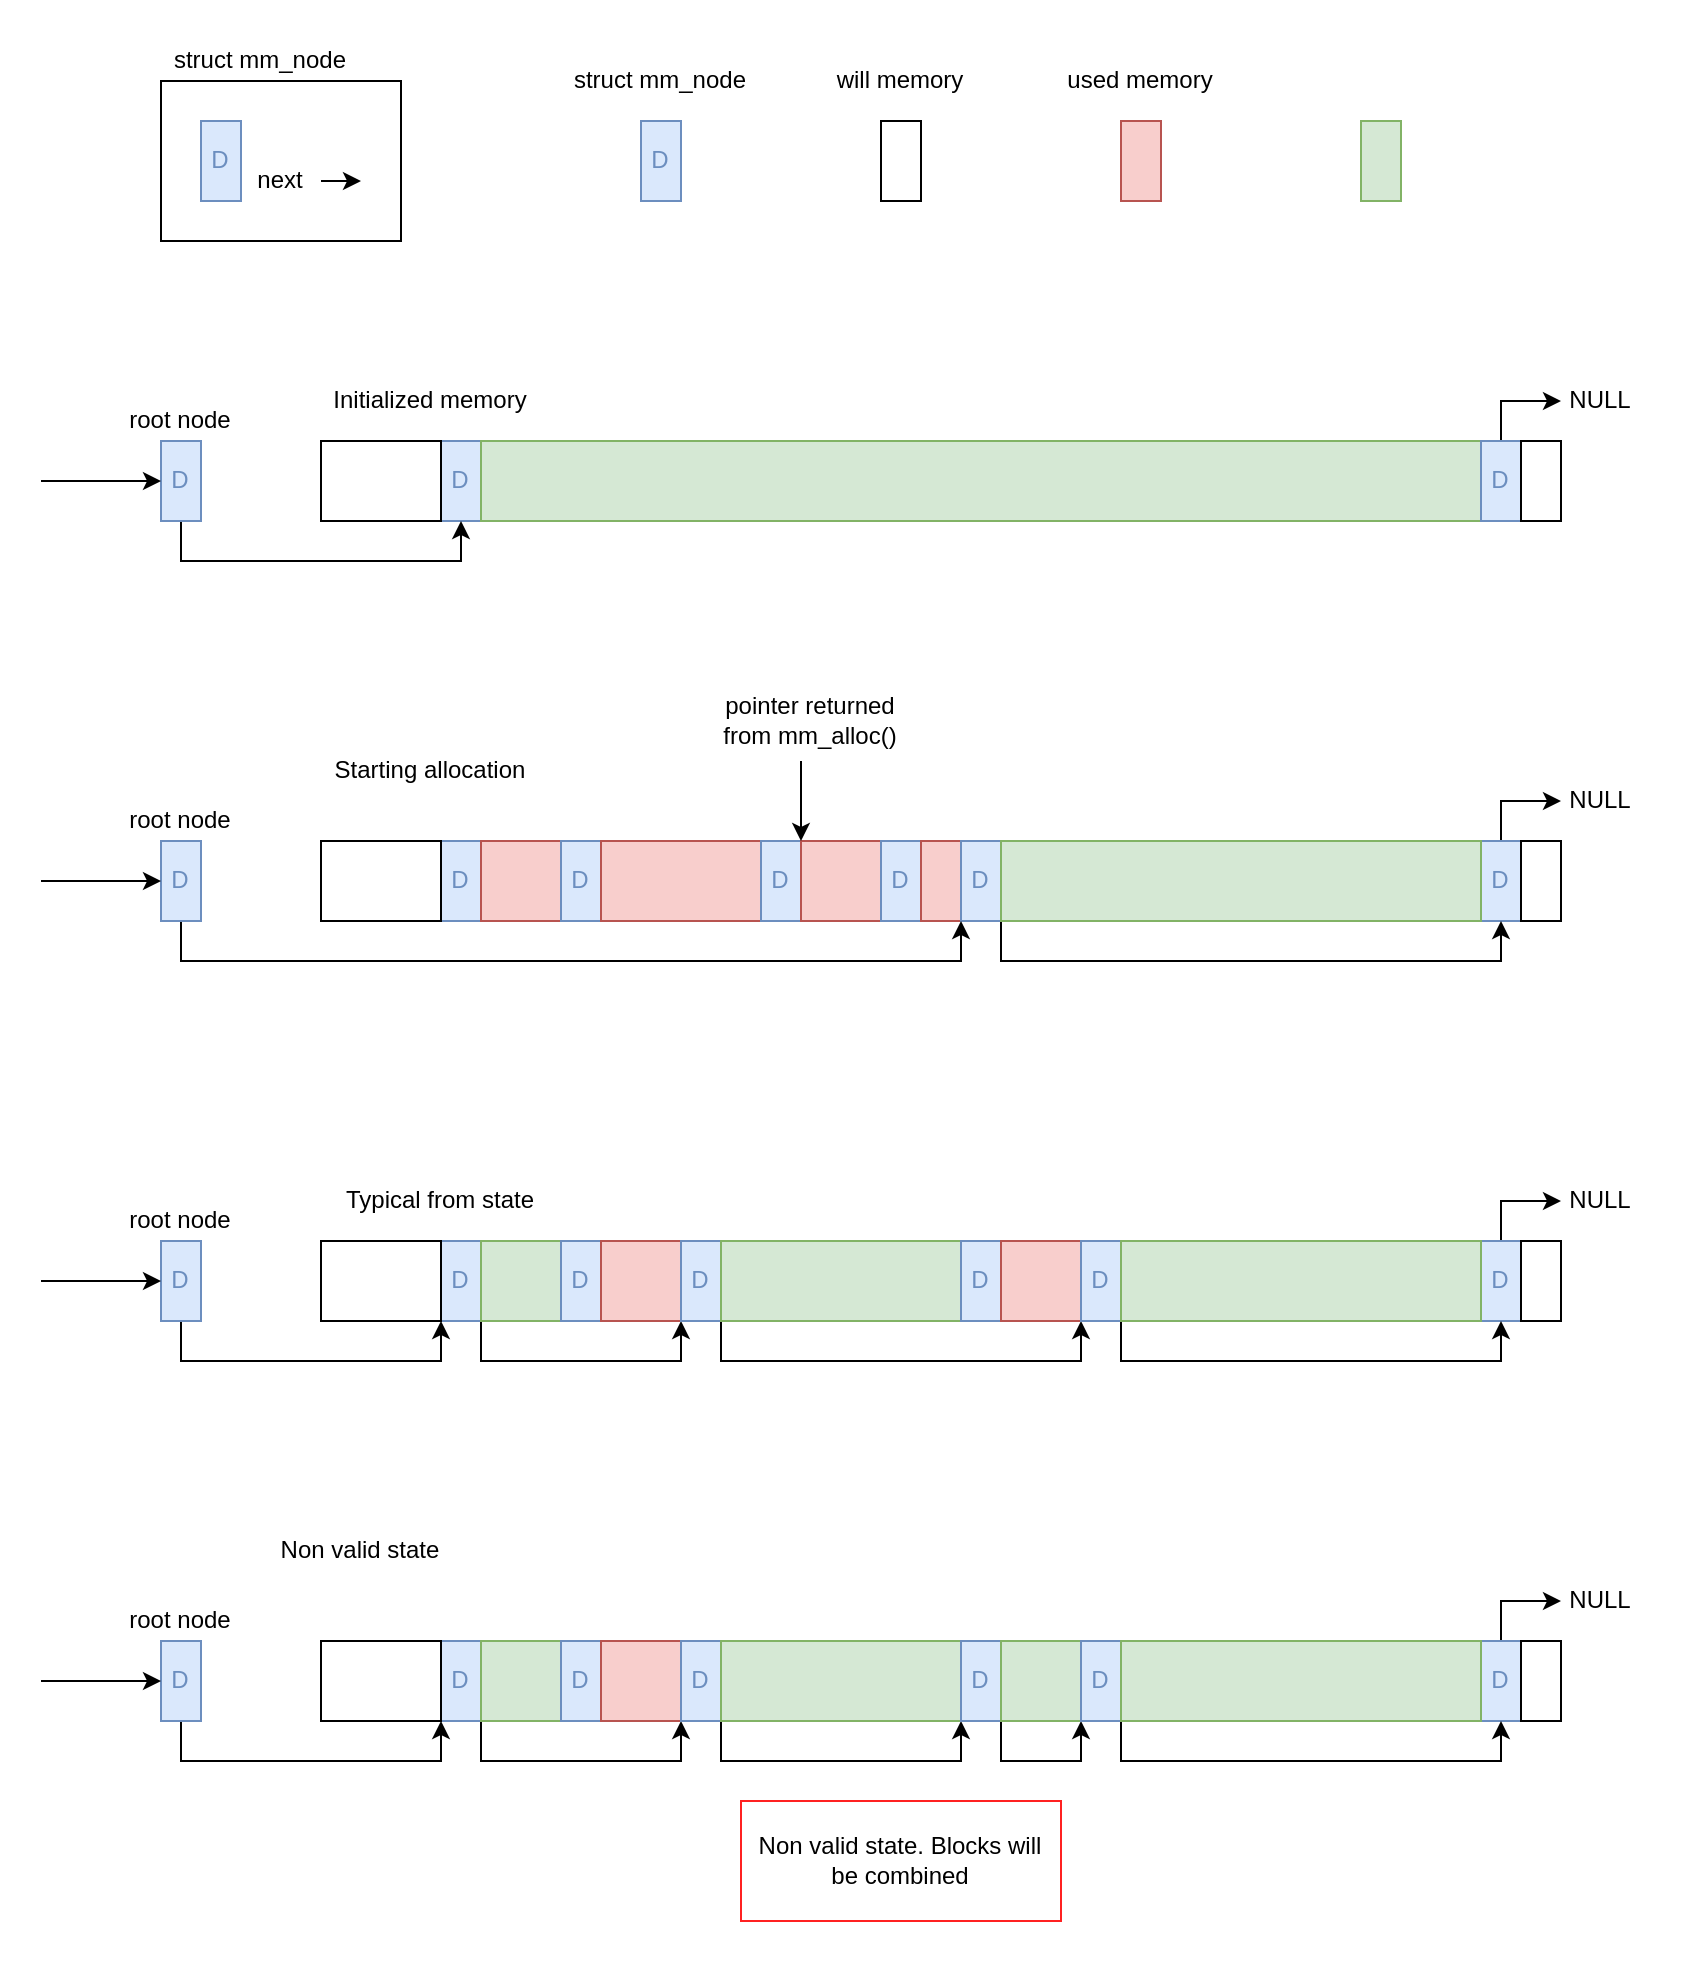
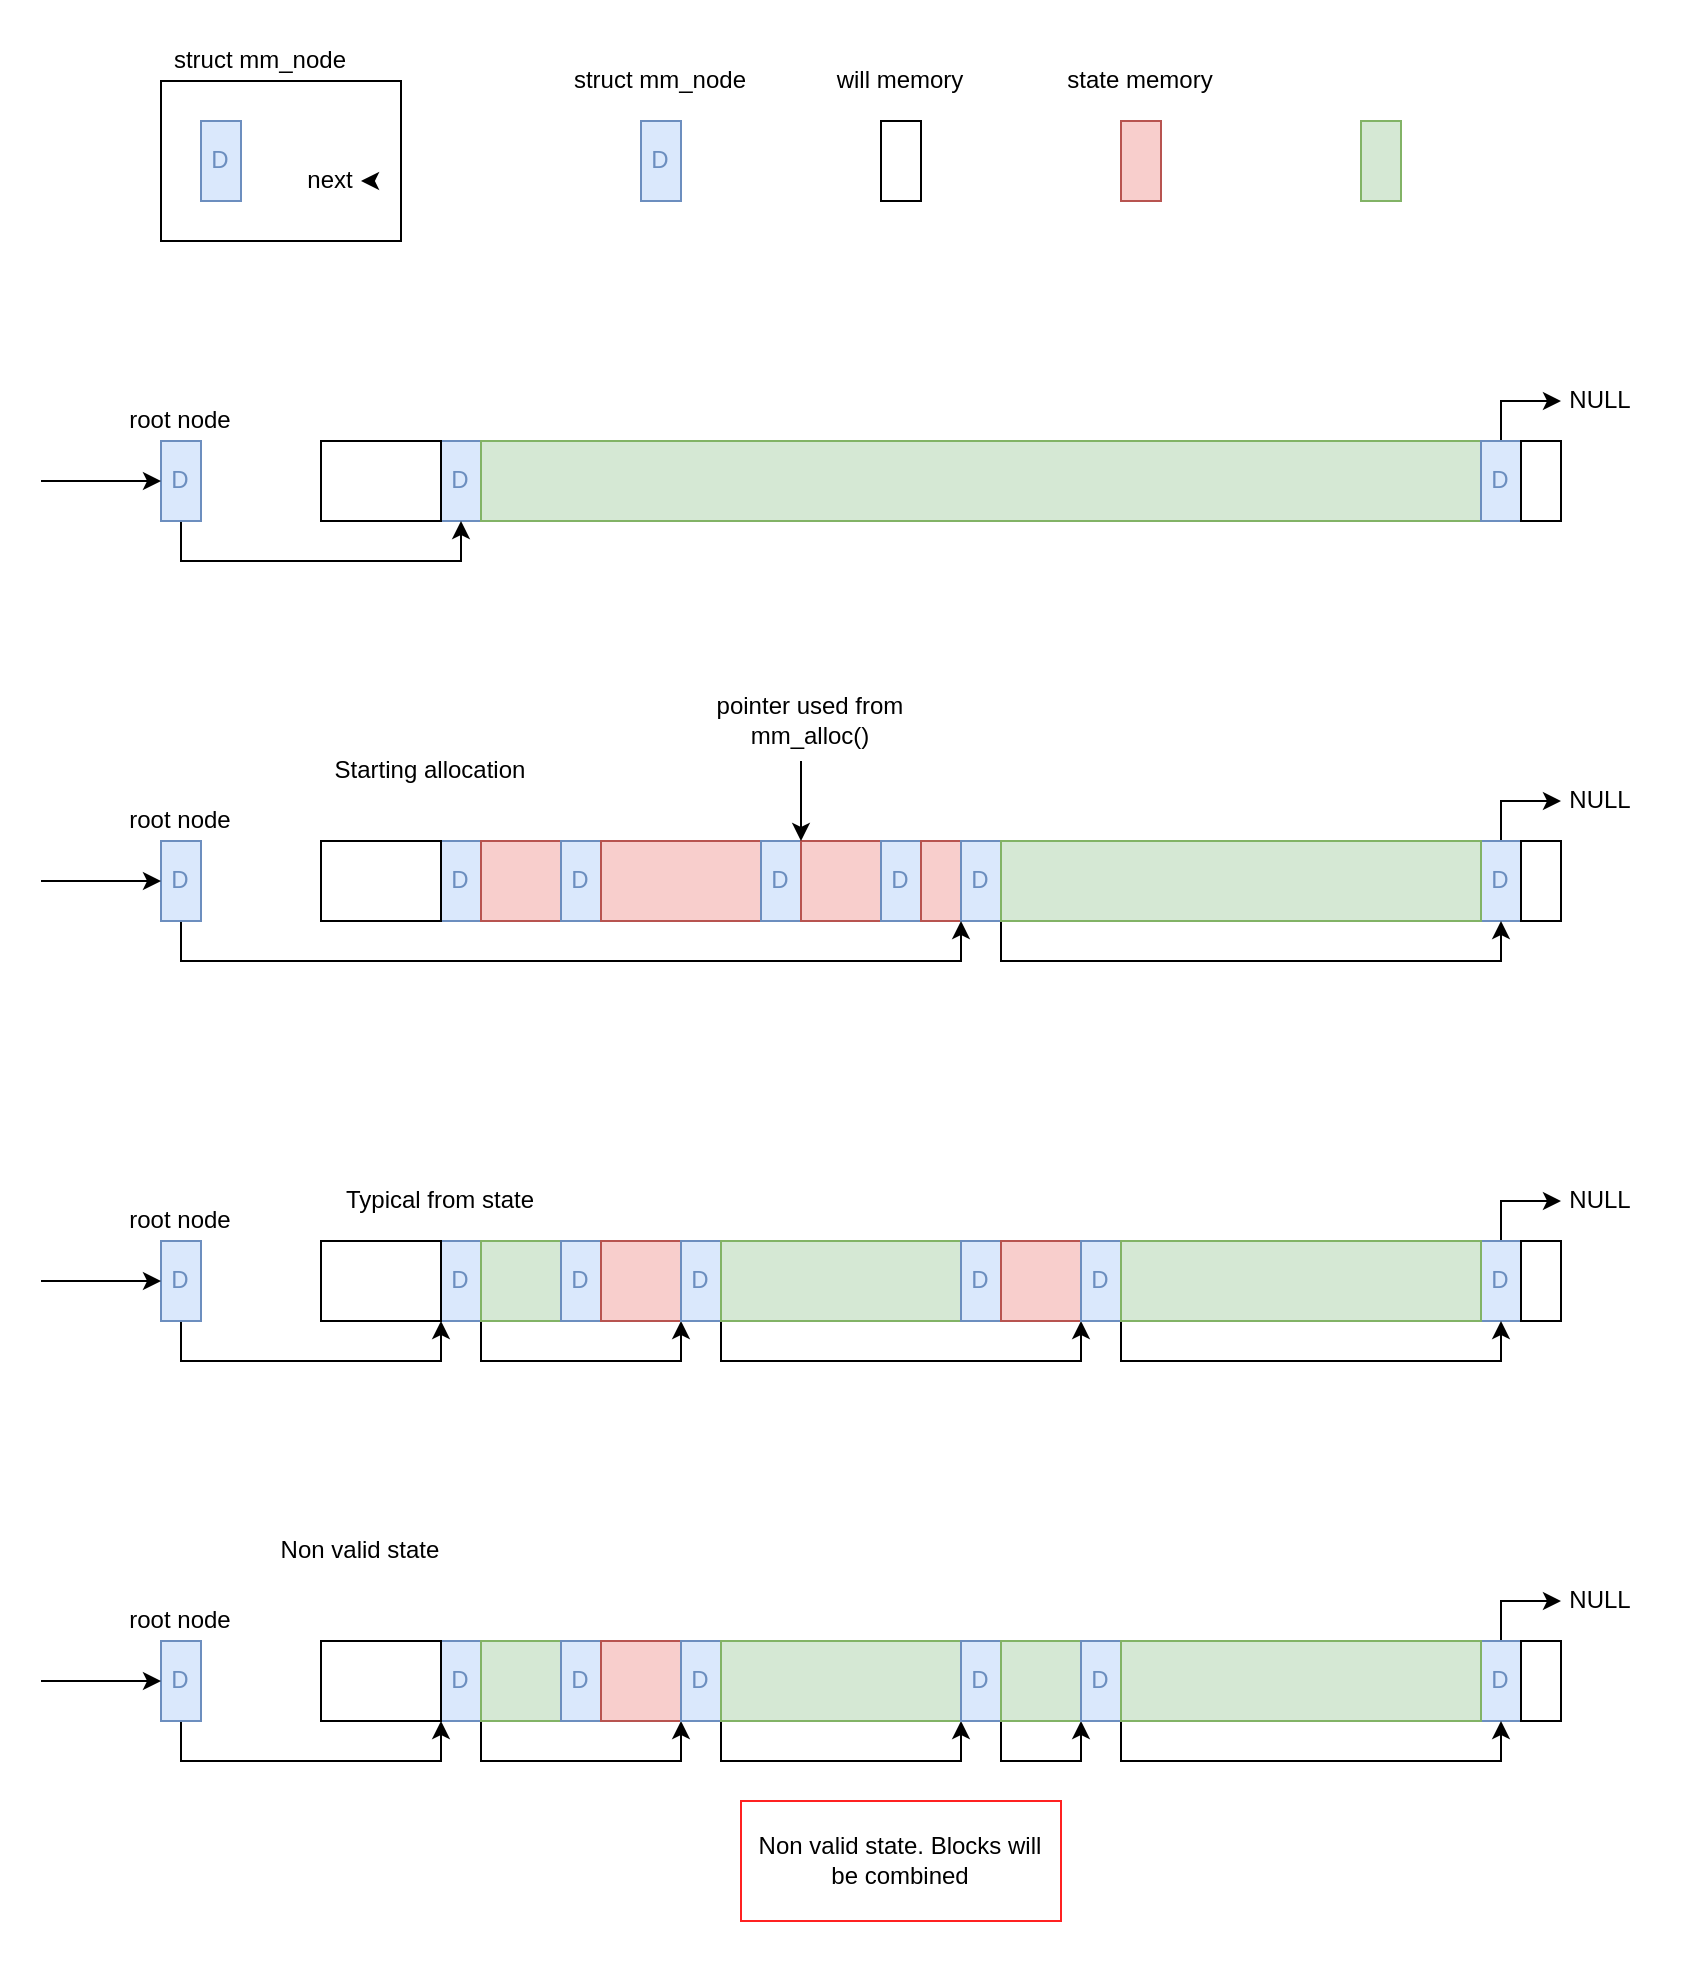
(1141, 81) -> (1141, 81)
(281, 181) -> (331, 181)
(431, 401) -> none
(811, 721) -> (811, 721)
